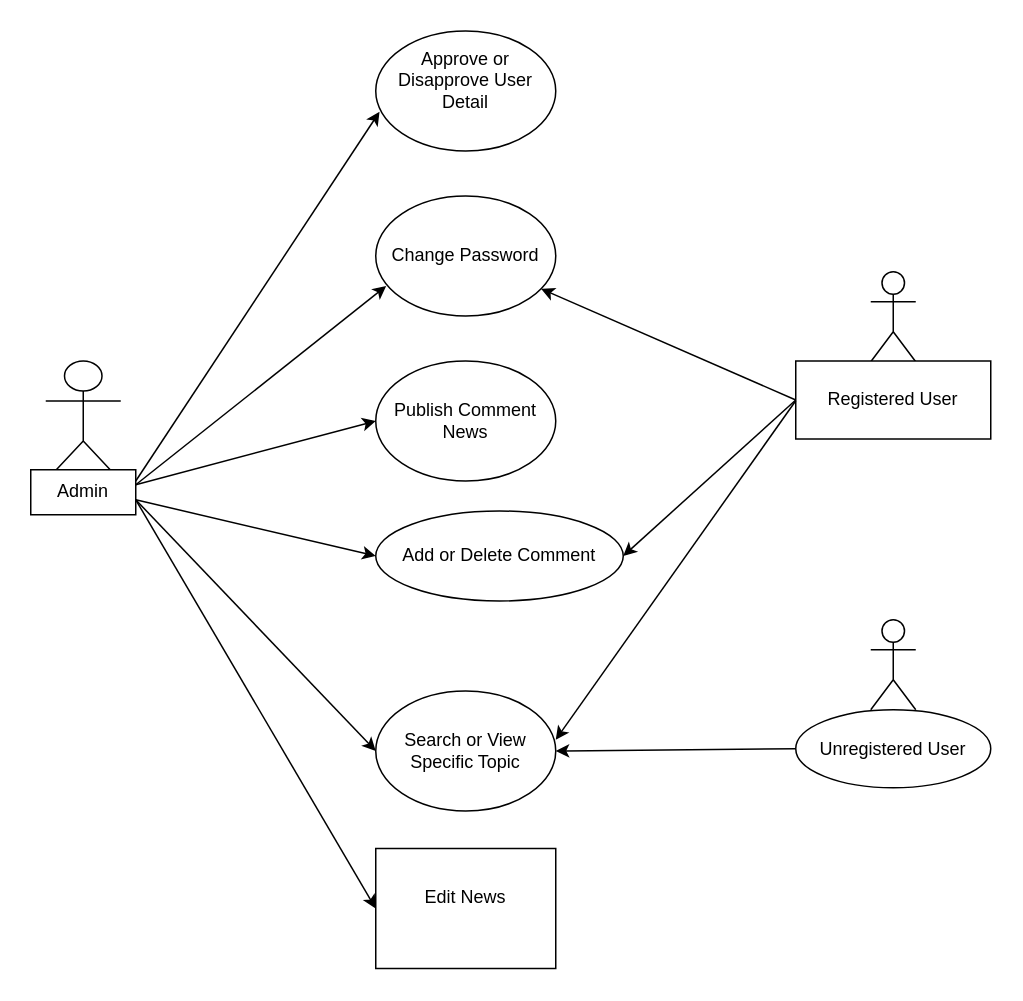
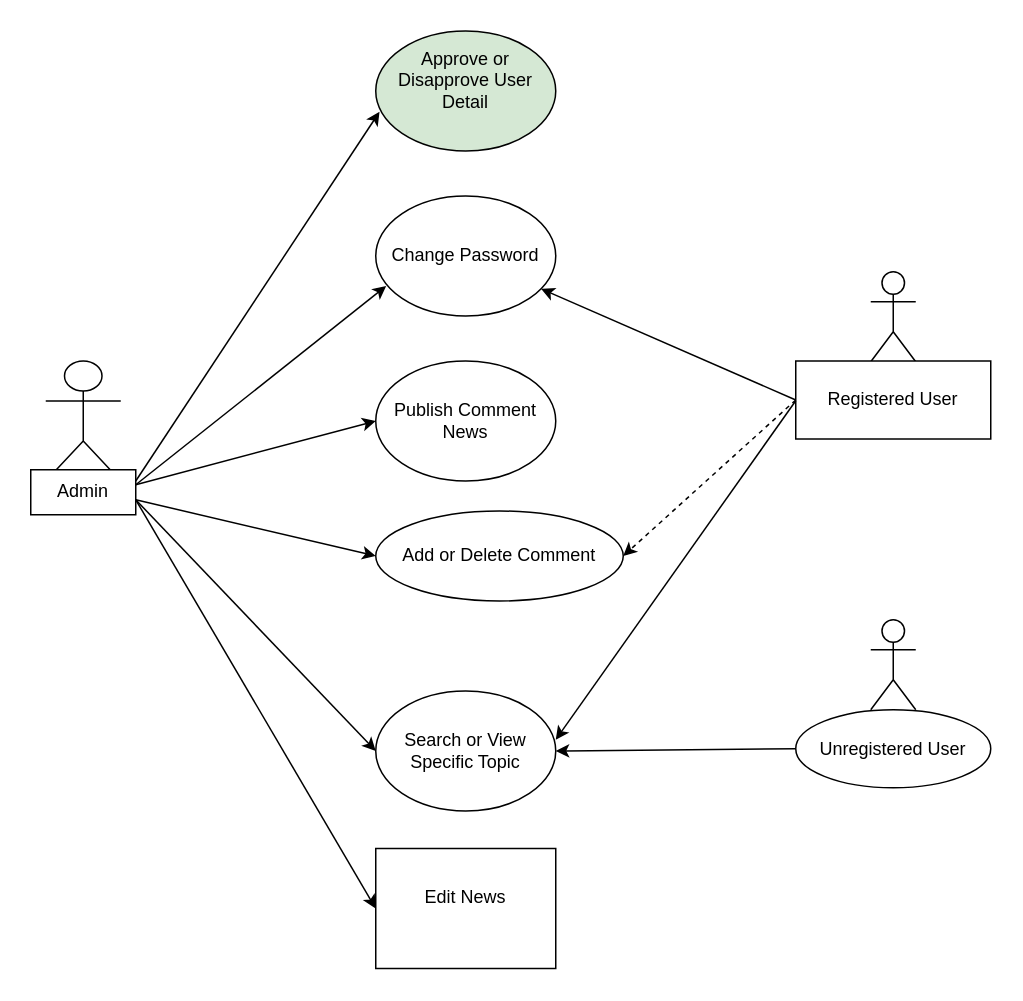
(466, 91) -> (466, 91)
(710, 478) -> (710, 478)
